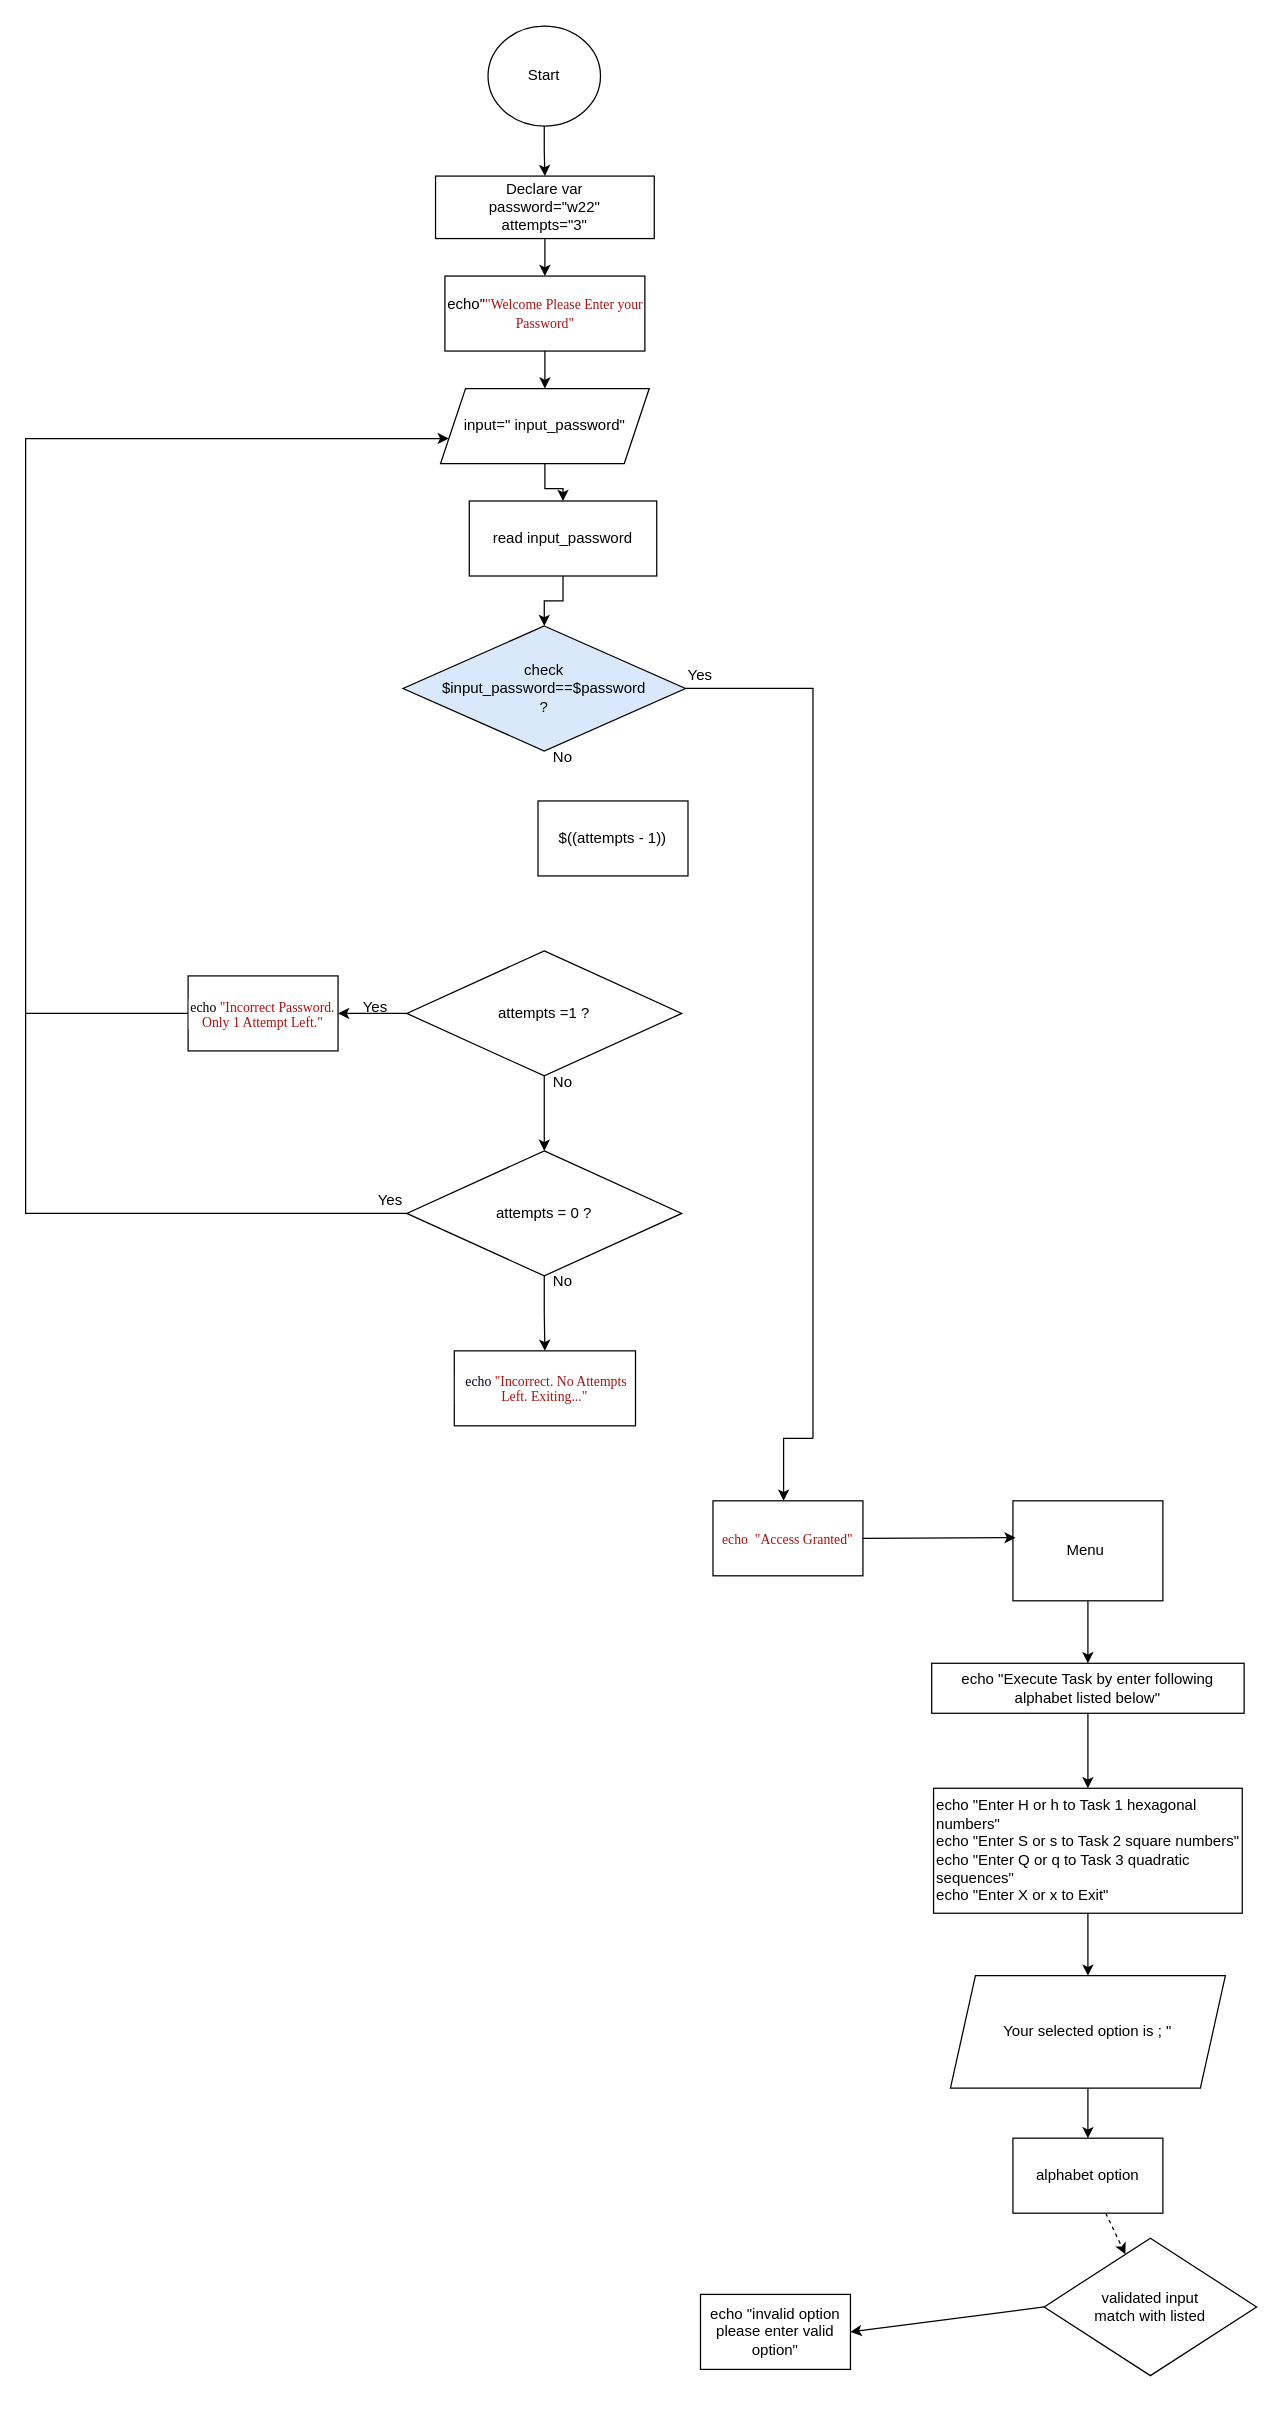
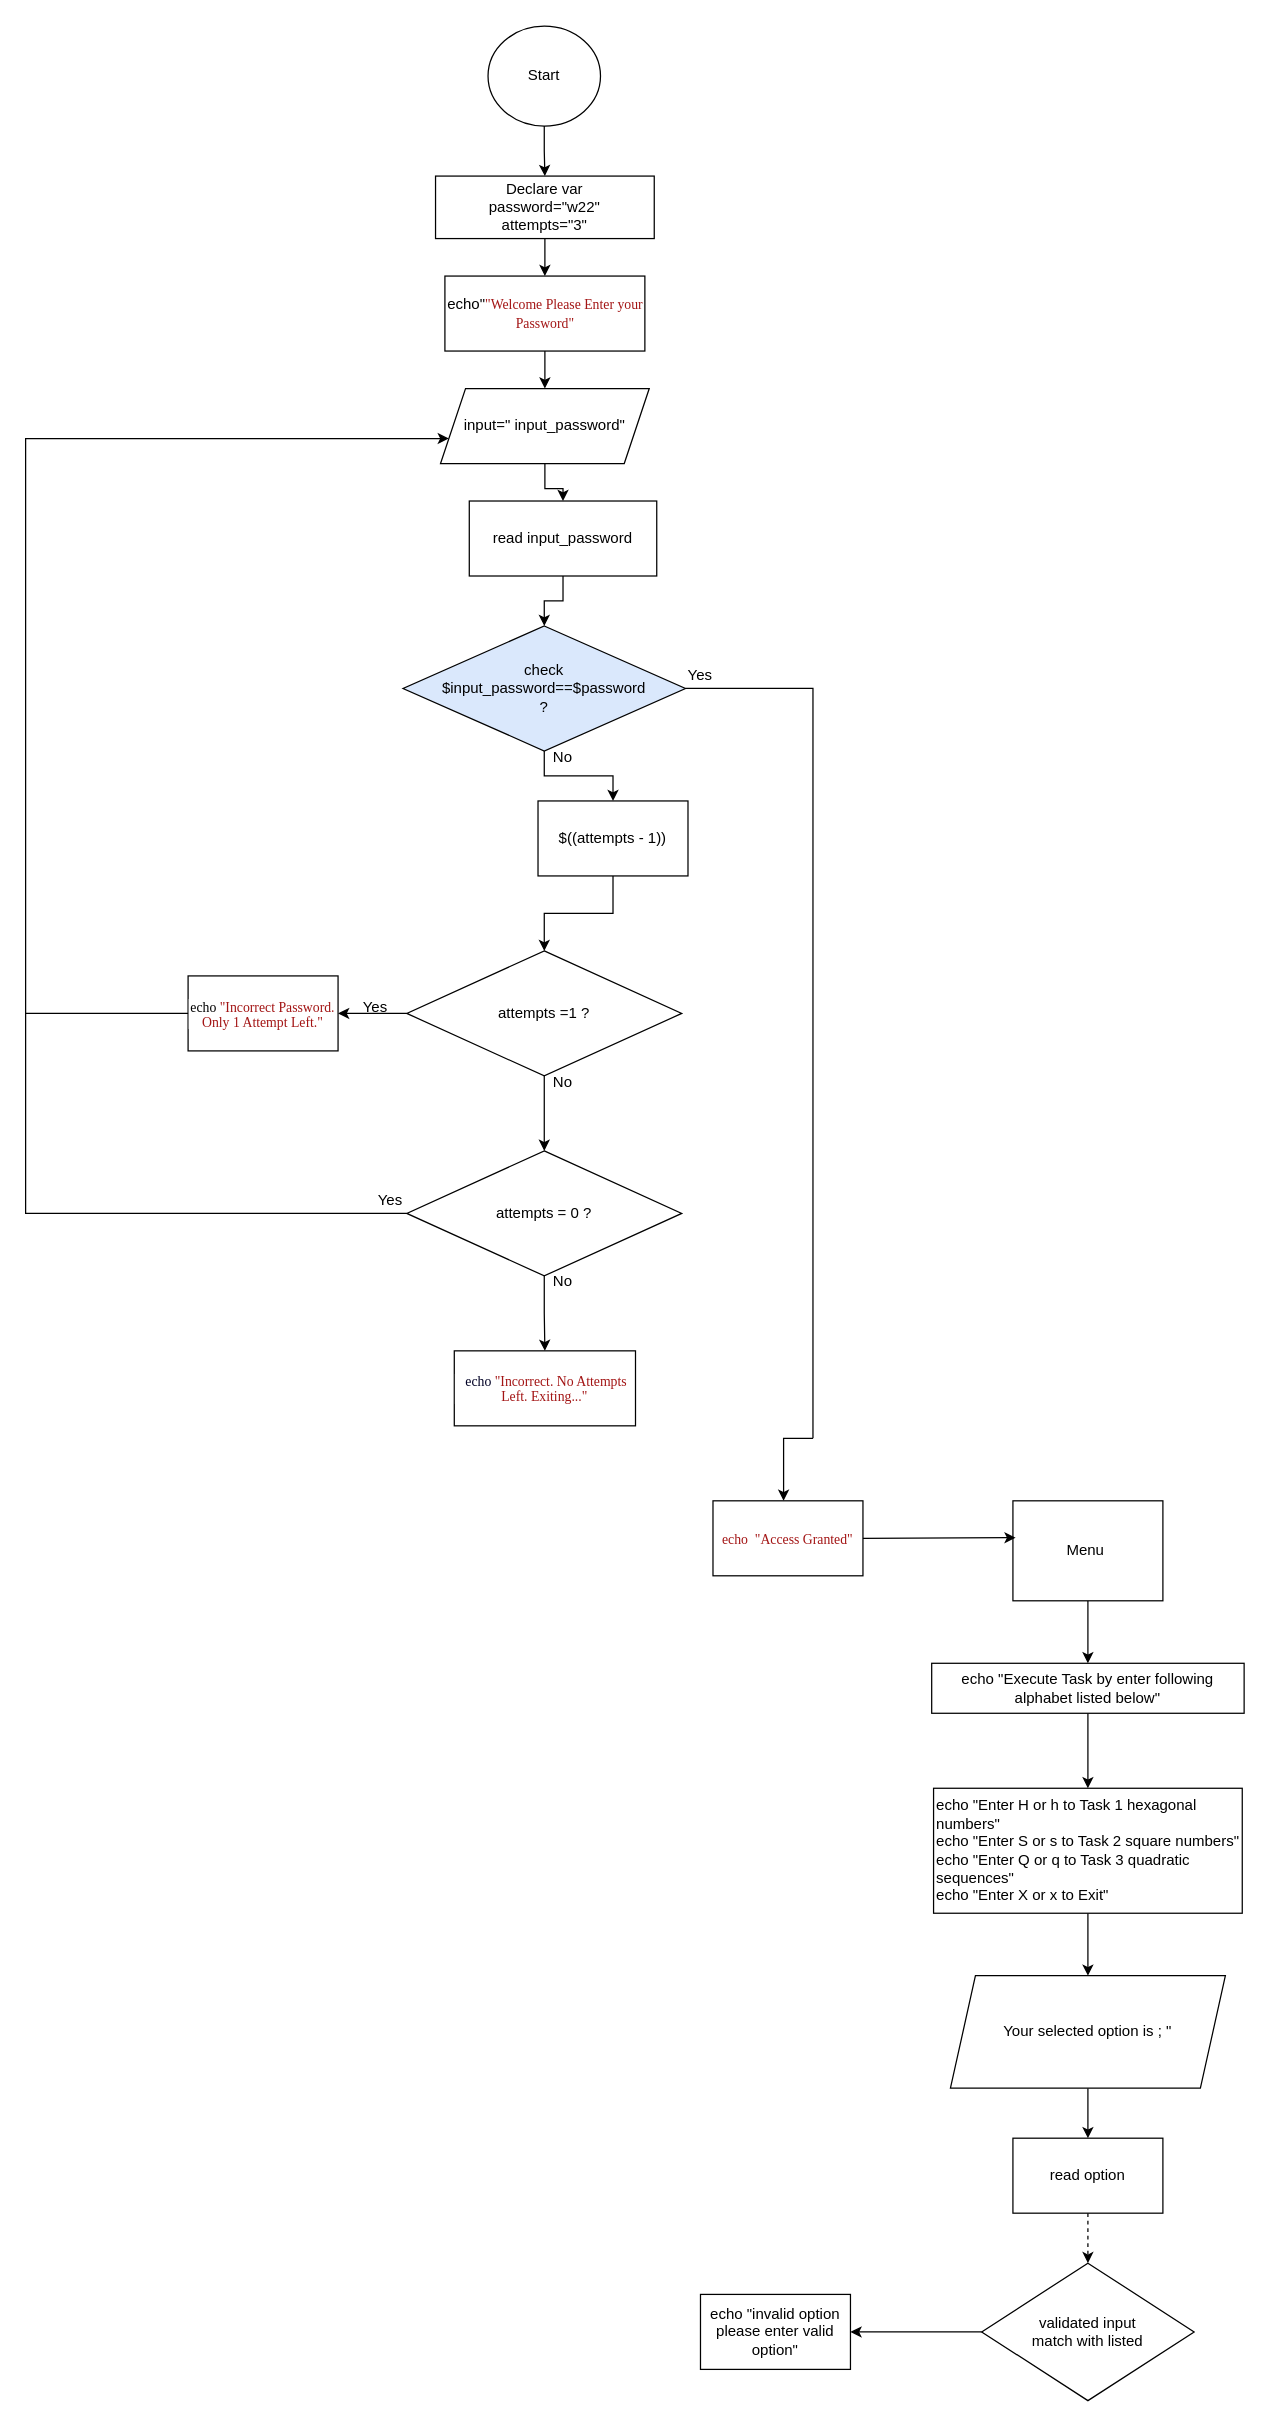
none -> (575, 776)
none -> (583, 913)
(1088, 2176) -> (1088, 2176)
(1151, 2307) -> (1088, 2332)
